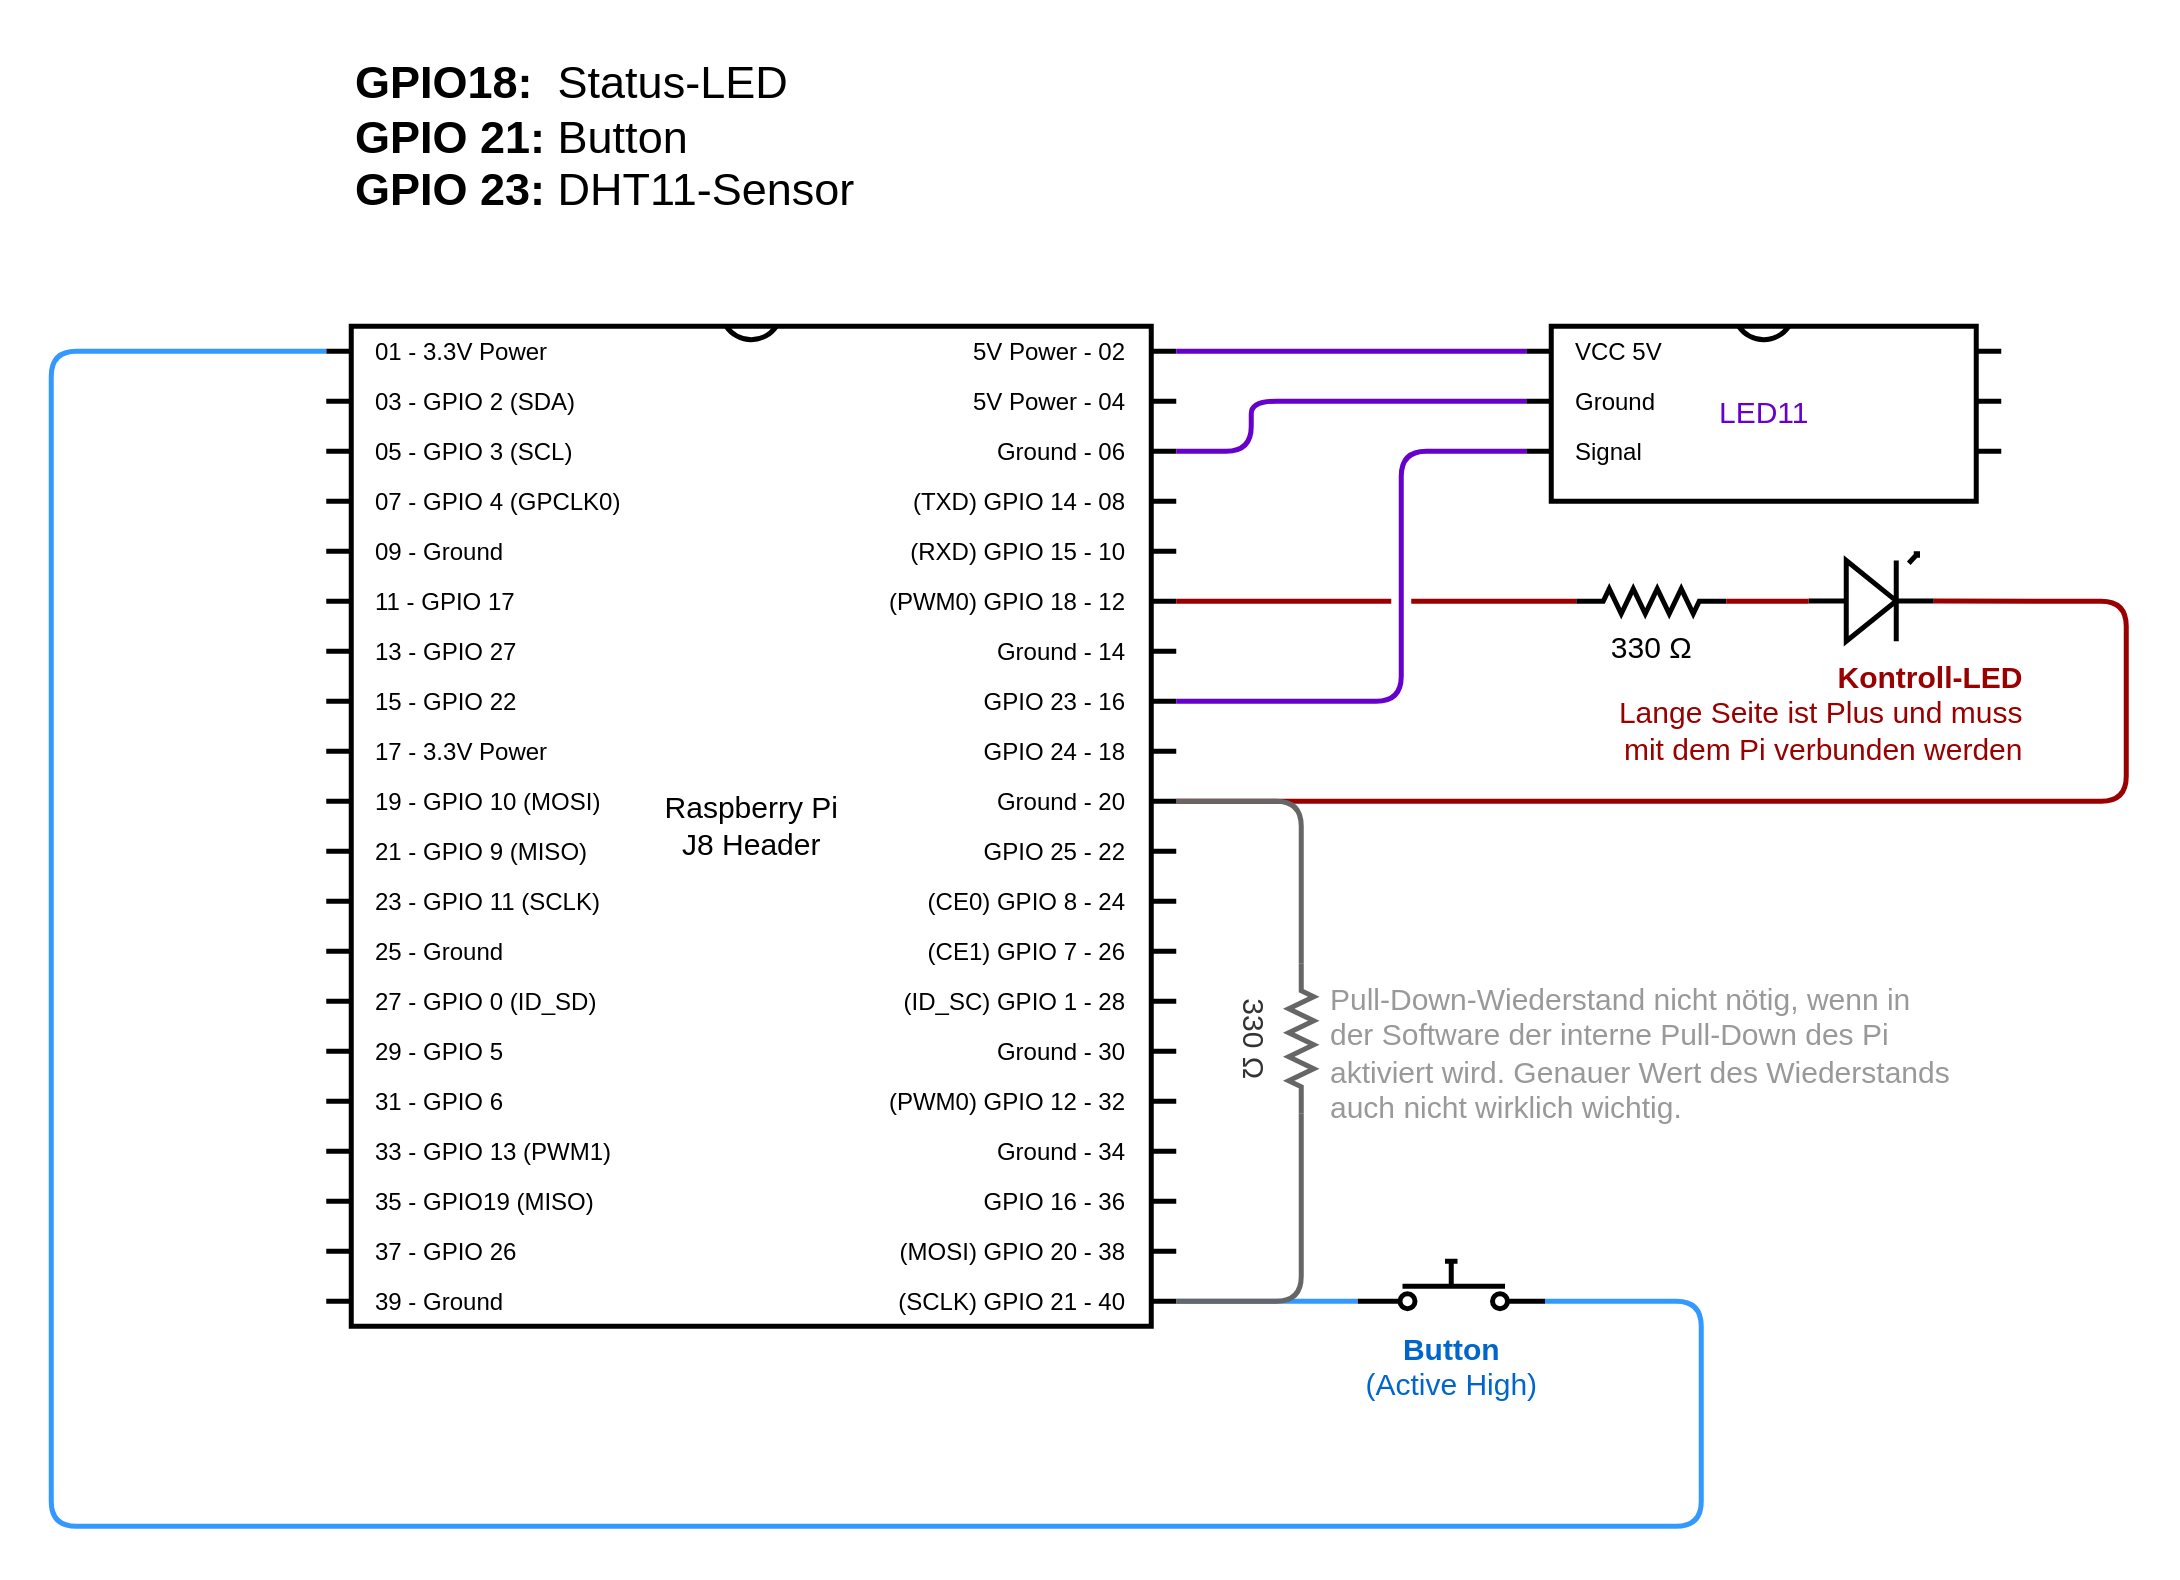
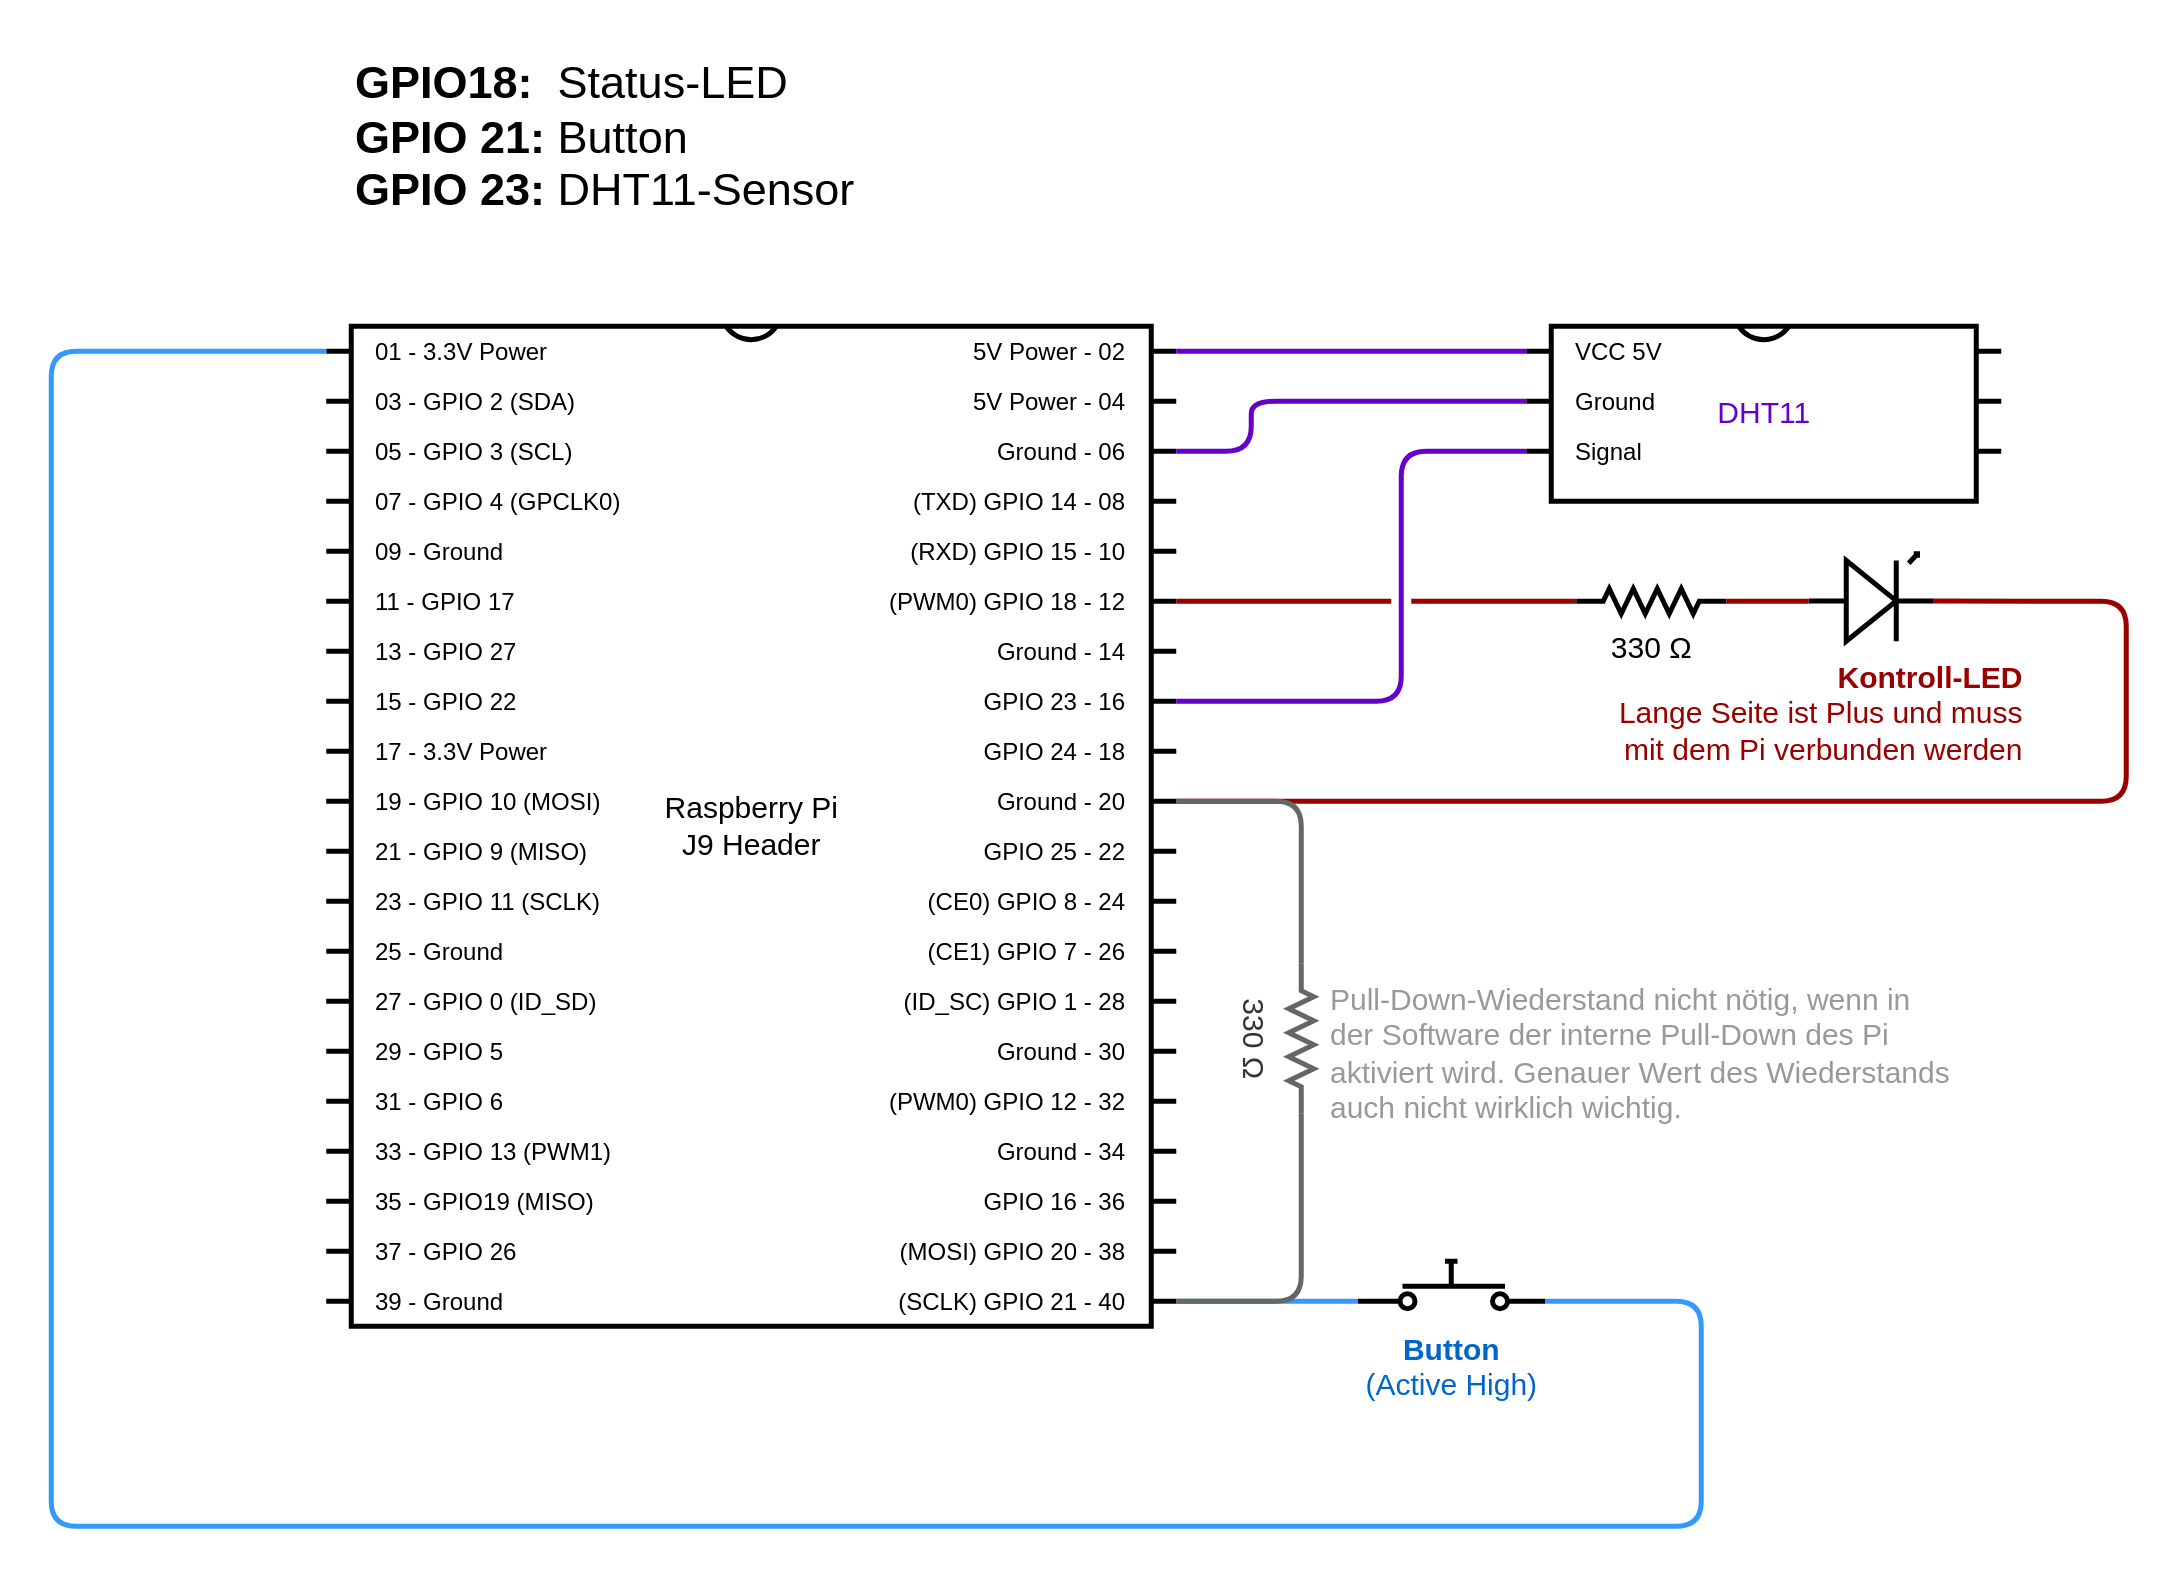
(463, 352) -> (463, 352)
(1612, 352) -> (1612, 352)
